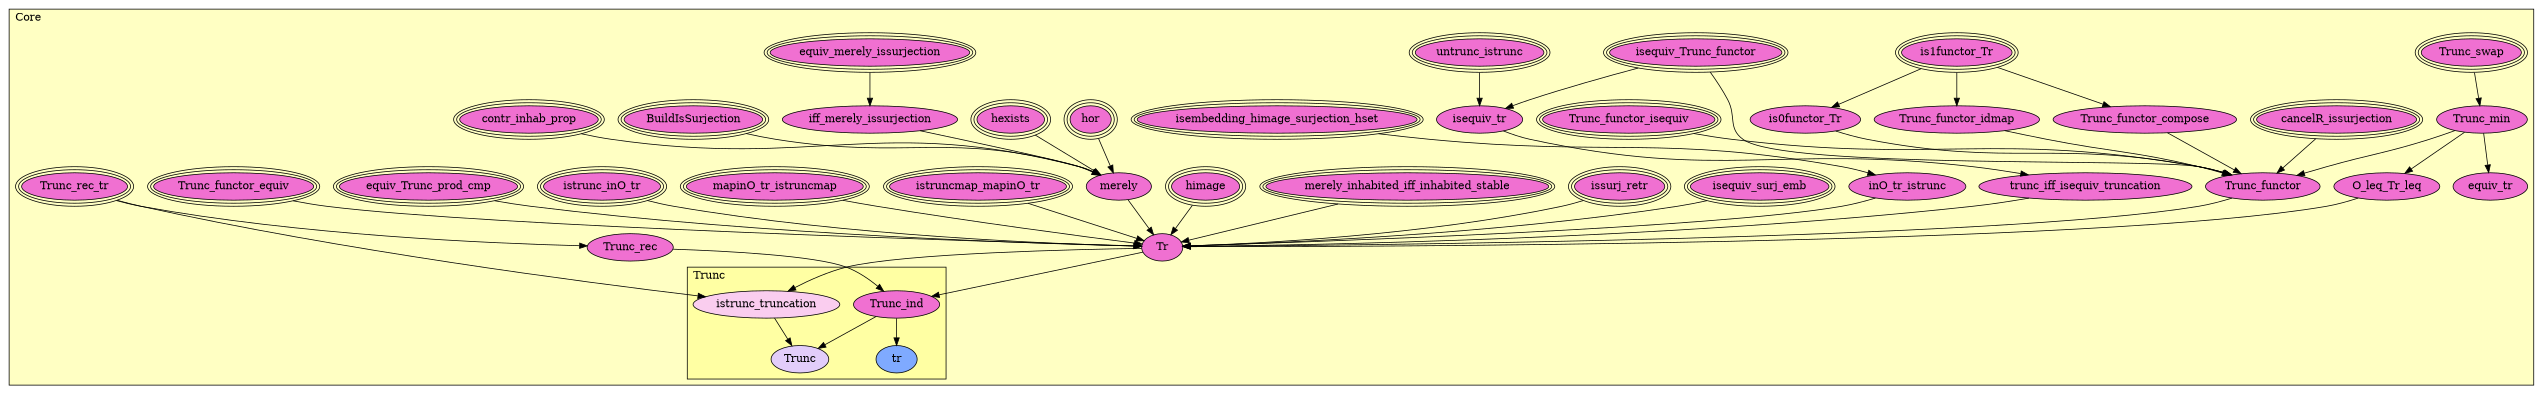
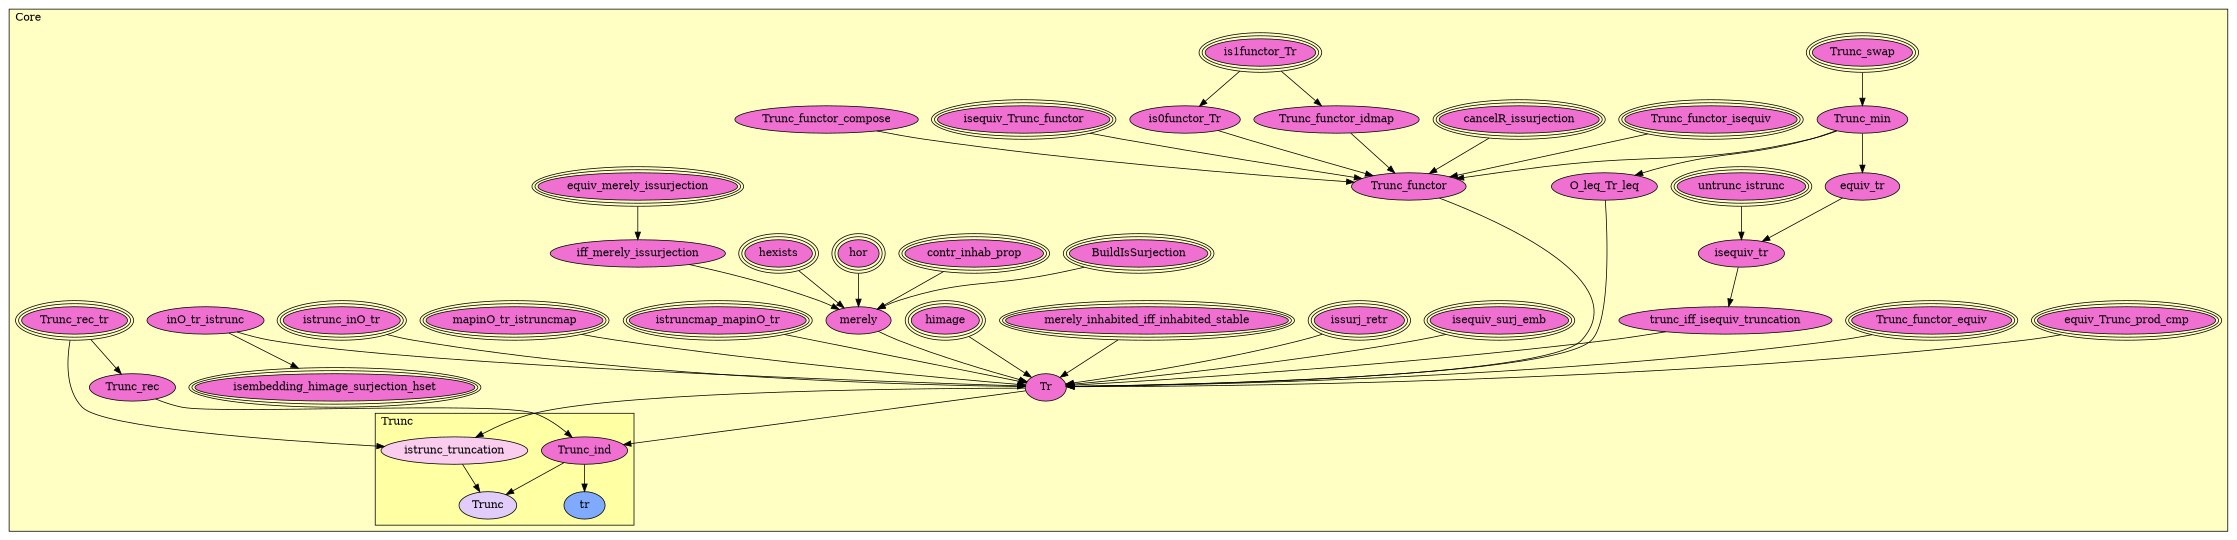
(1575, 86) -> (1806, 218)
(2050, 86) -> none
(1624, 147) -> (260, 349)
